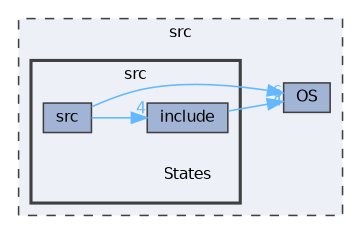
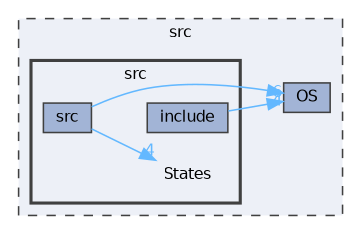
(111, 118) -> (116, 141)
